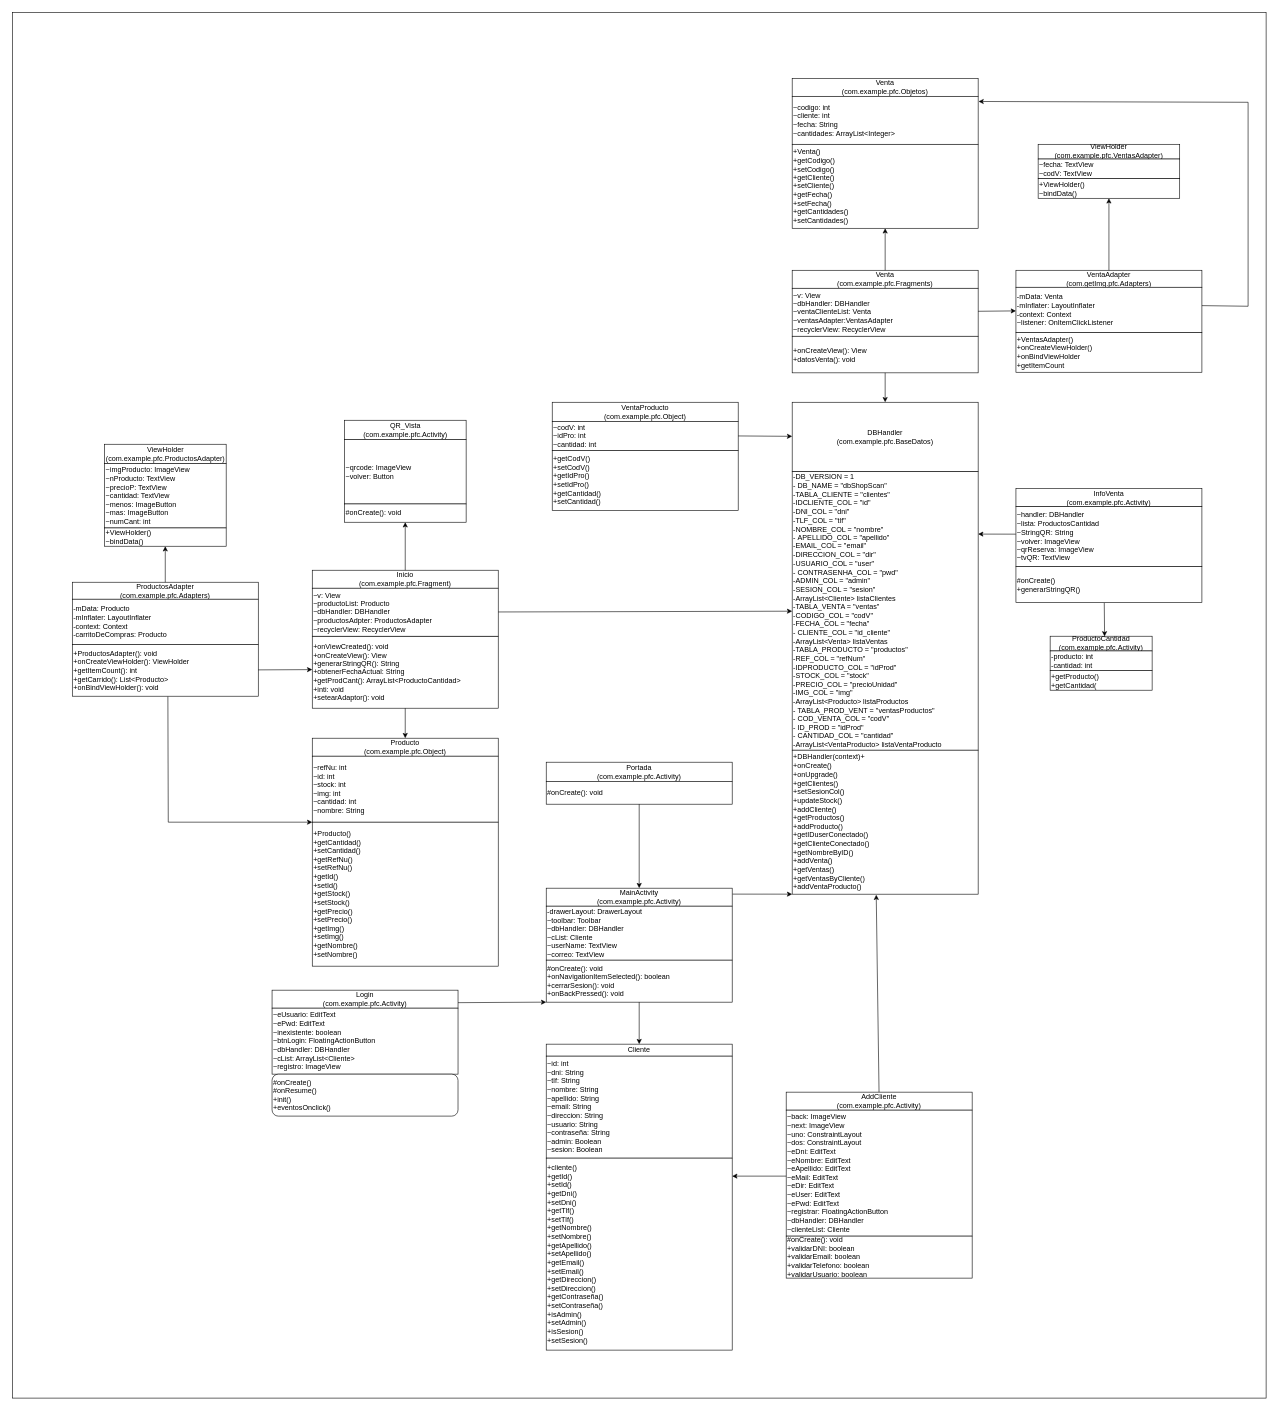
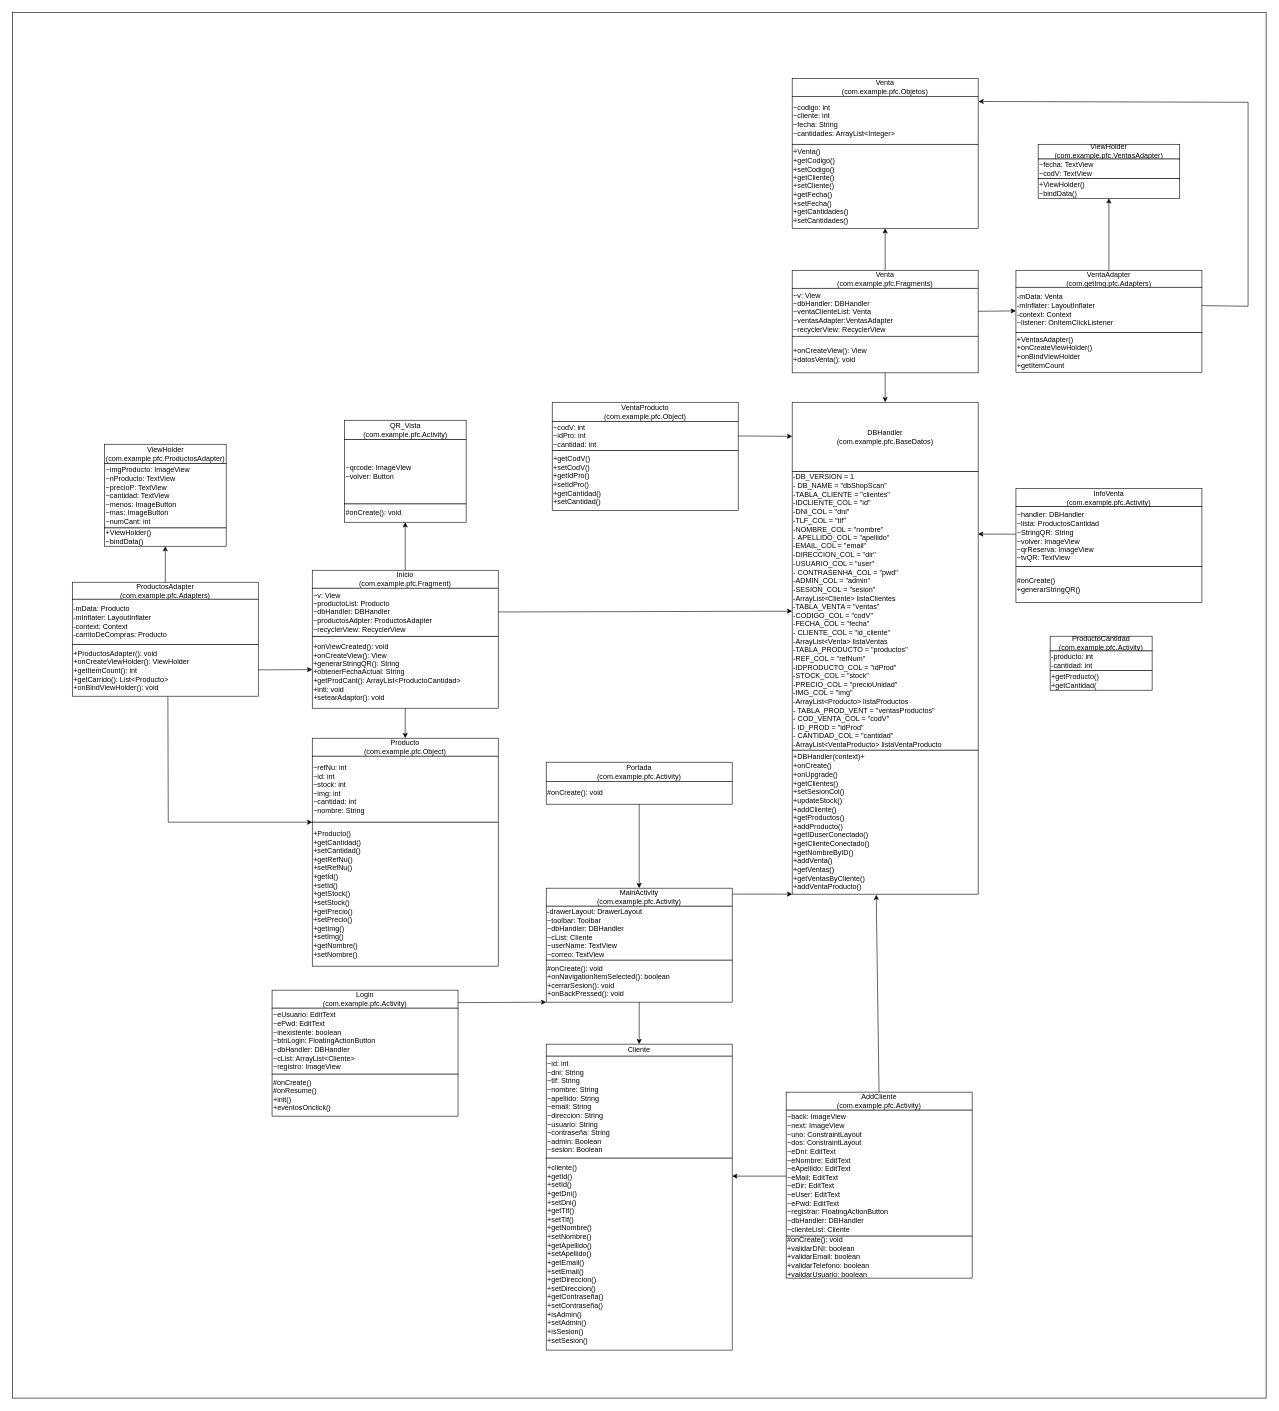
(1105, 620) -> none
(365, 1095) -> (365, 1095)
